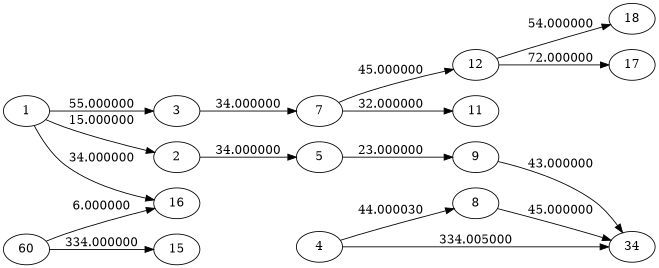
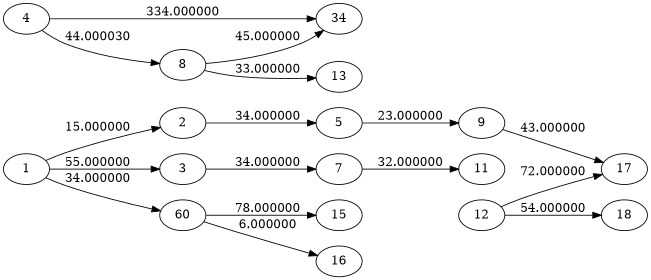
none -> (339, 77)
(391, 85) -> none
(81, 175) -> (98, 196)
(564, 184) -> (549, 145)
(476, 240) -> (183, 12)
(102, 243) -> (268, 209)
